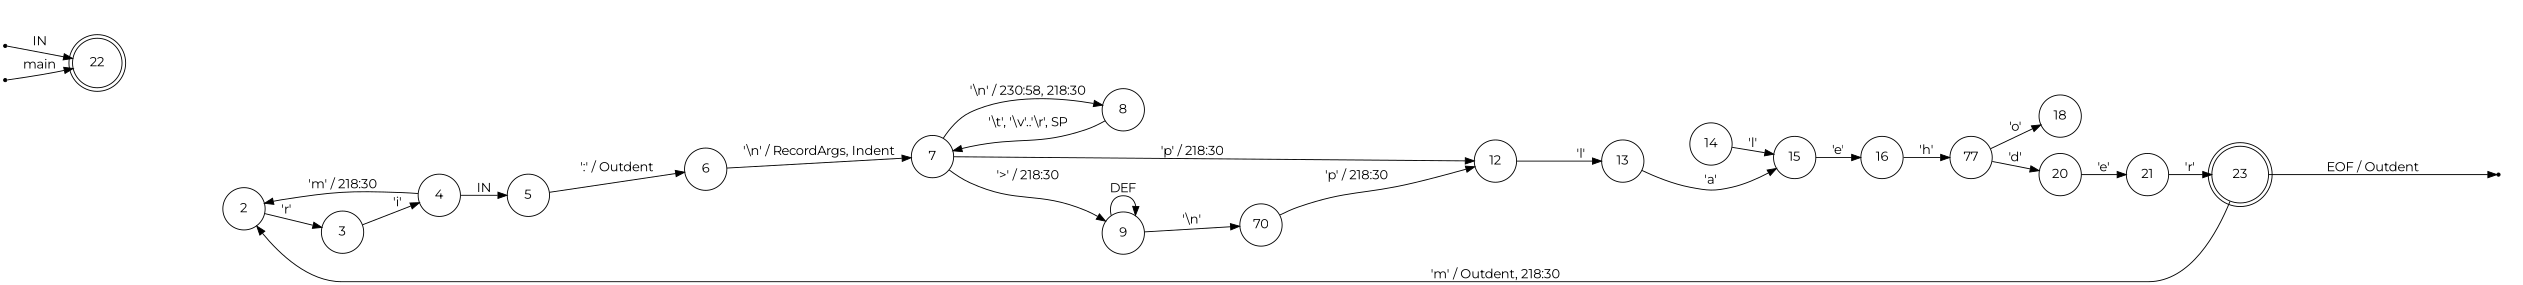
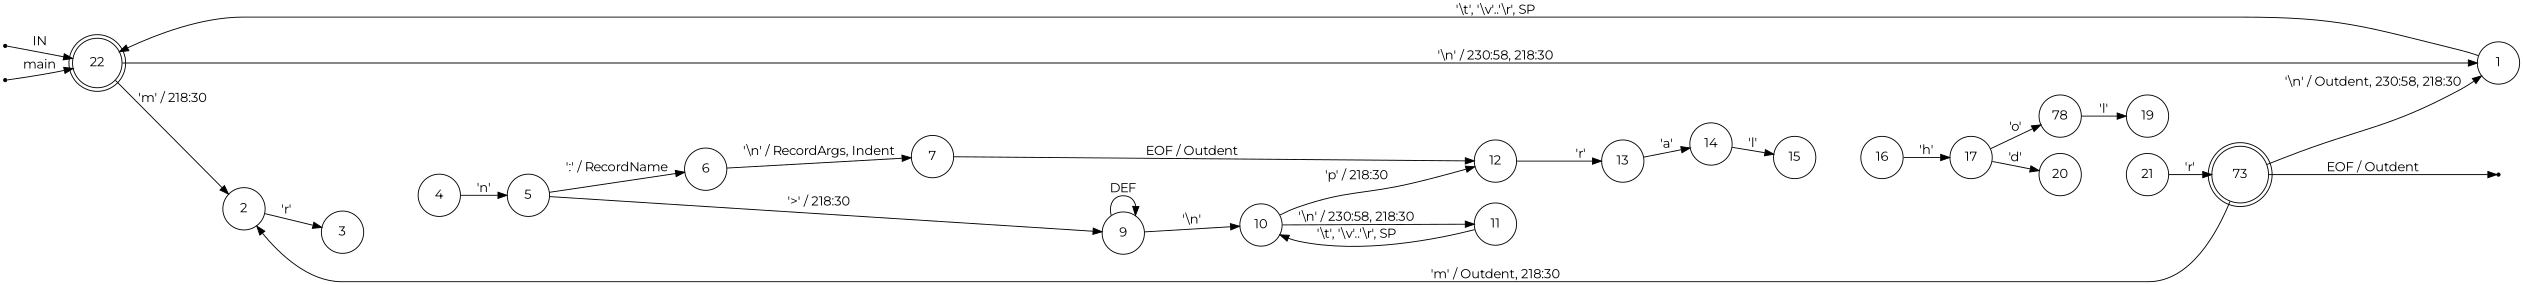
none -> (2498, 63)
(1123, 110) -> none
(2060, 116) -> (2060, 116)
none -> (2147, 116)
(1192, 152) -> (1192, 152)
(1581, 154) -> (1581, 154)
(1834, 157) -> none
(1971, 157) -> (1971, 157)
(617, 168) -> (617, 168)
(2099, 175) -> none
(2240, 175) -> (2240, 175)
(484, 189) -> (484, 189)
(1705, 190) -> (1662, 153)
(345, 192) -> (169, 134)
(1022, 197) -> (821, 214)
(387, 215) -> none
none -> (1495, 224)
(1261, 225) -> (1261, 225)
